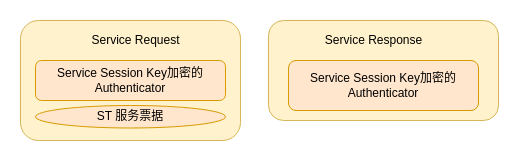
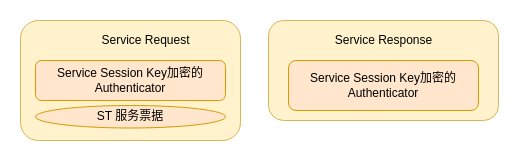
(136, 41) -> (146, 41)
(374, 41) -> (384, 41)
